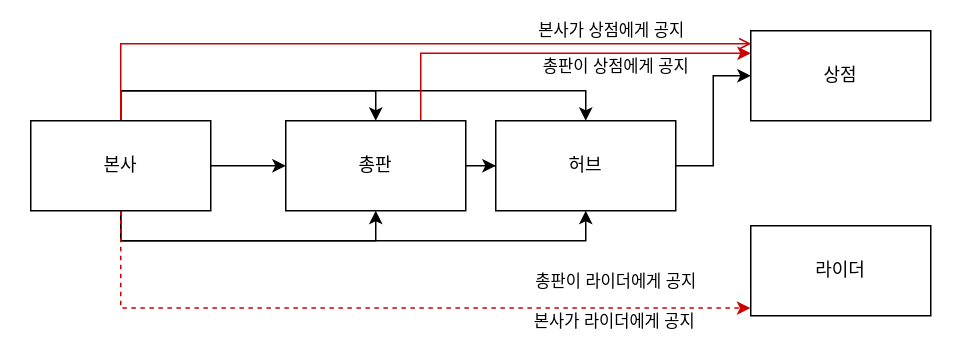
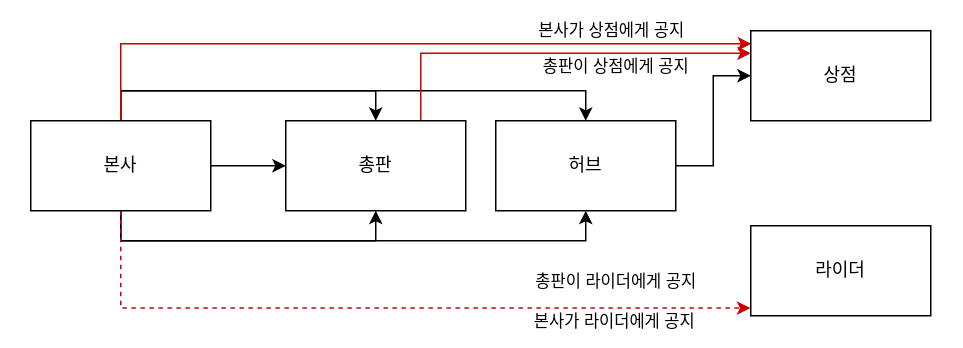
(741, 44) -> (739, 44)
(486, 166) -> none
